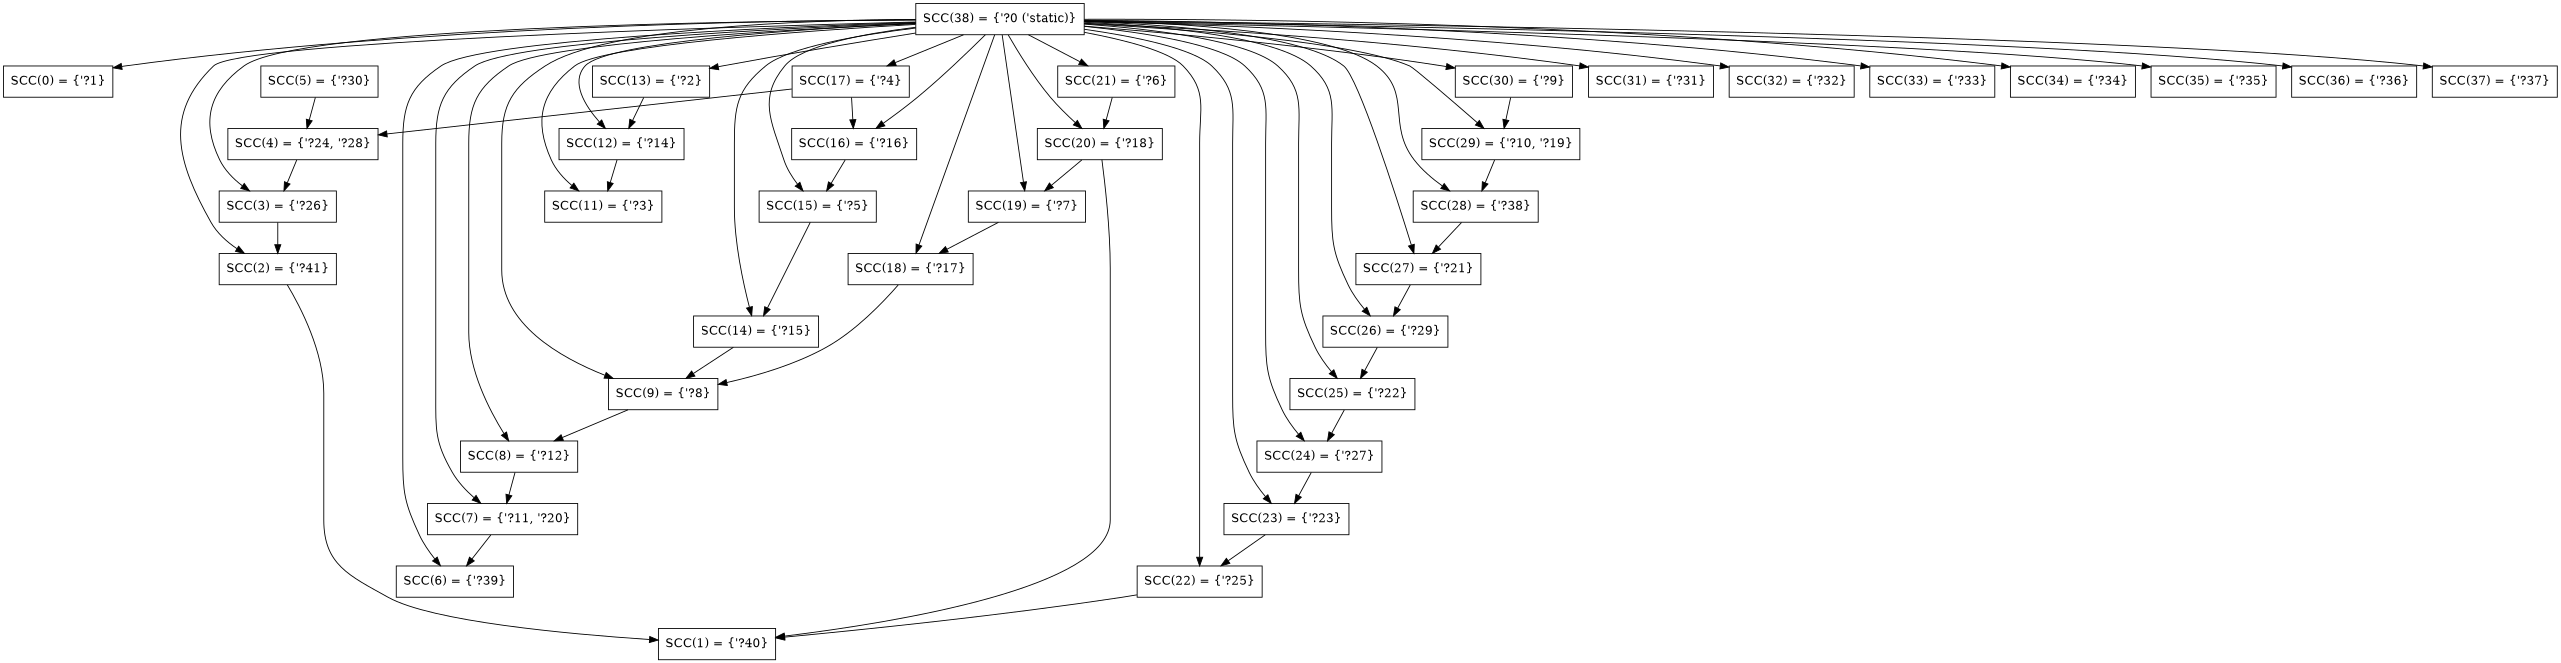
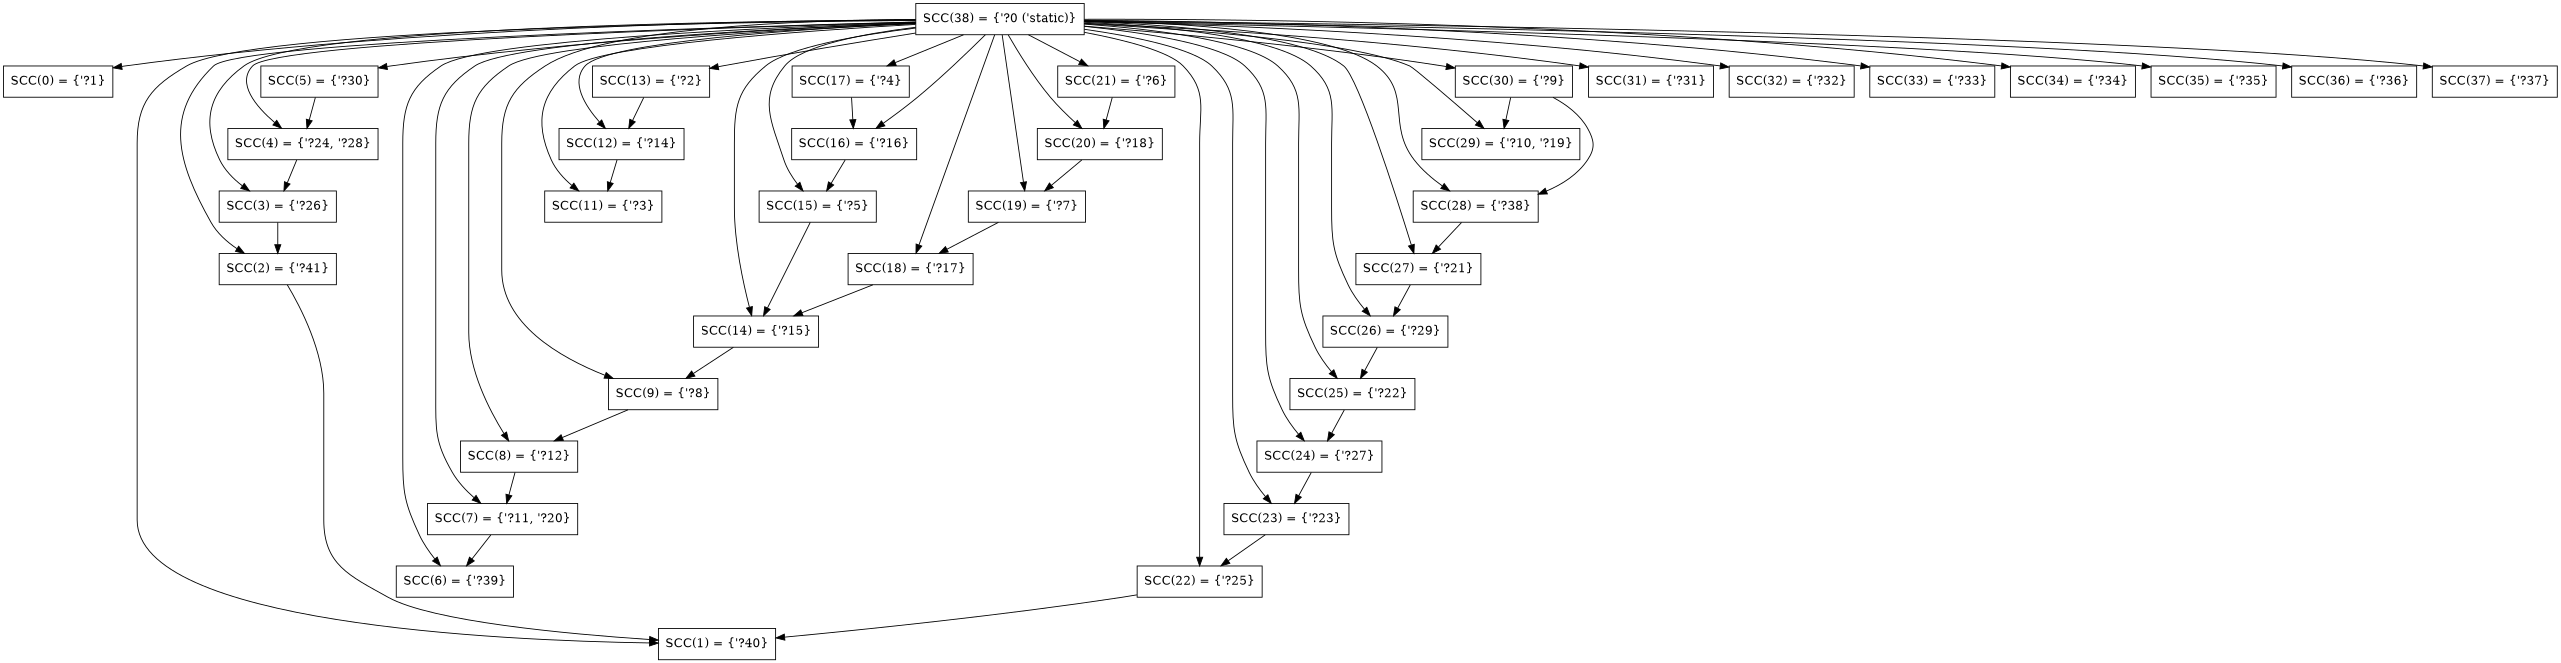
none -> (651, 39)
(600, 110) -> (549, 36)
(1490, 171) -> (1593, 147)
(822, 350) -> (837, 299)
(1110, 519) -> (137, 191)
